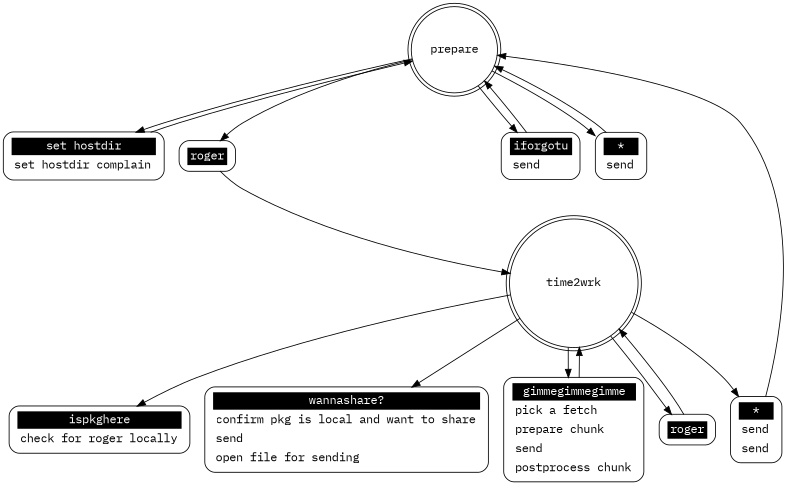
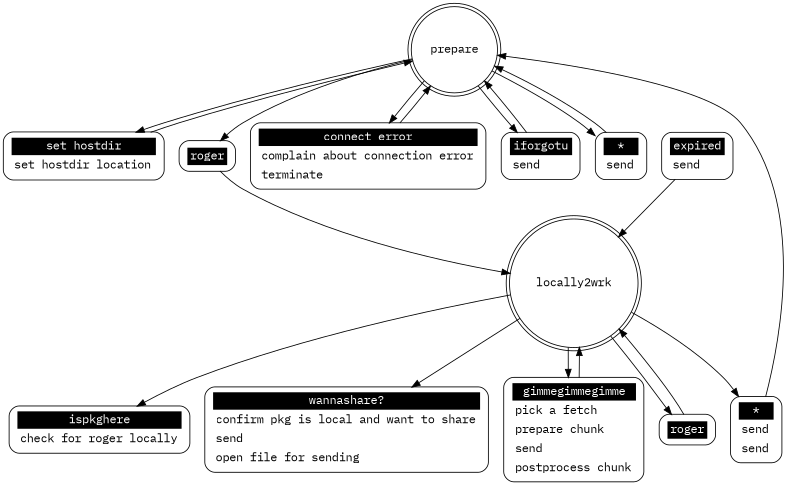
none -> (368, 156)
none -> (697, 156)
(83, 165) -> (83, 165)
(574, 283) -> (574, 283)
